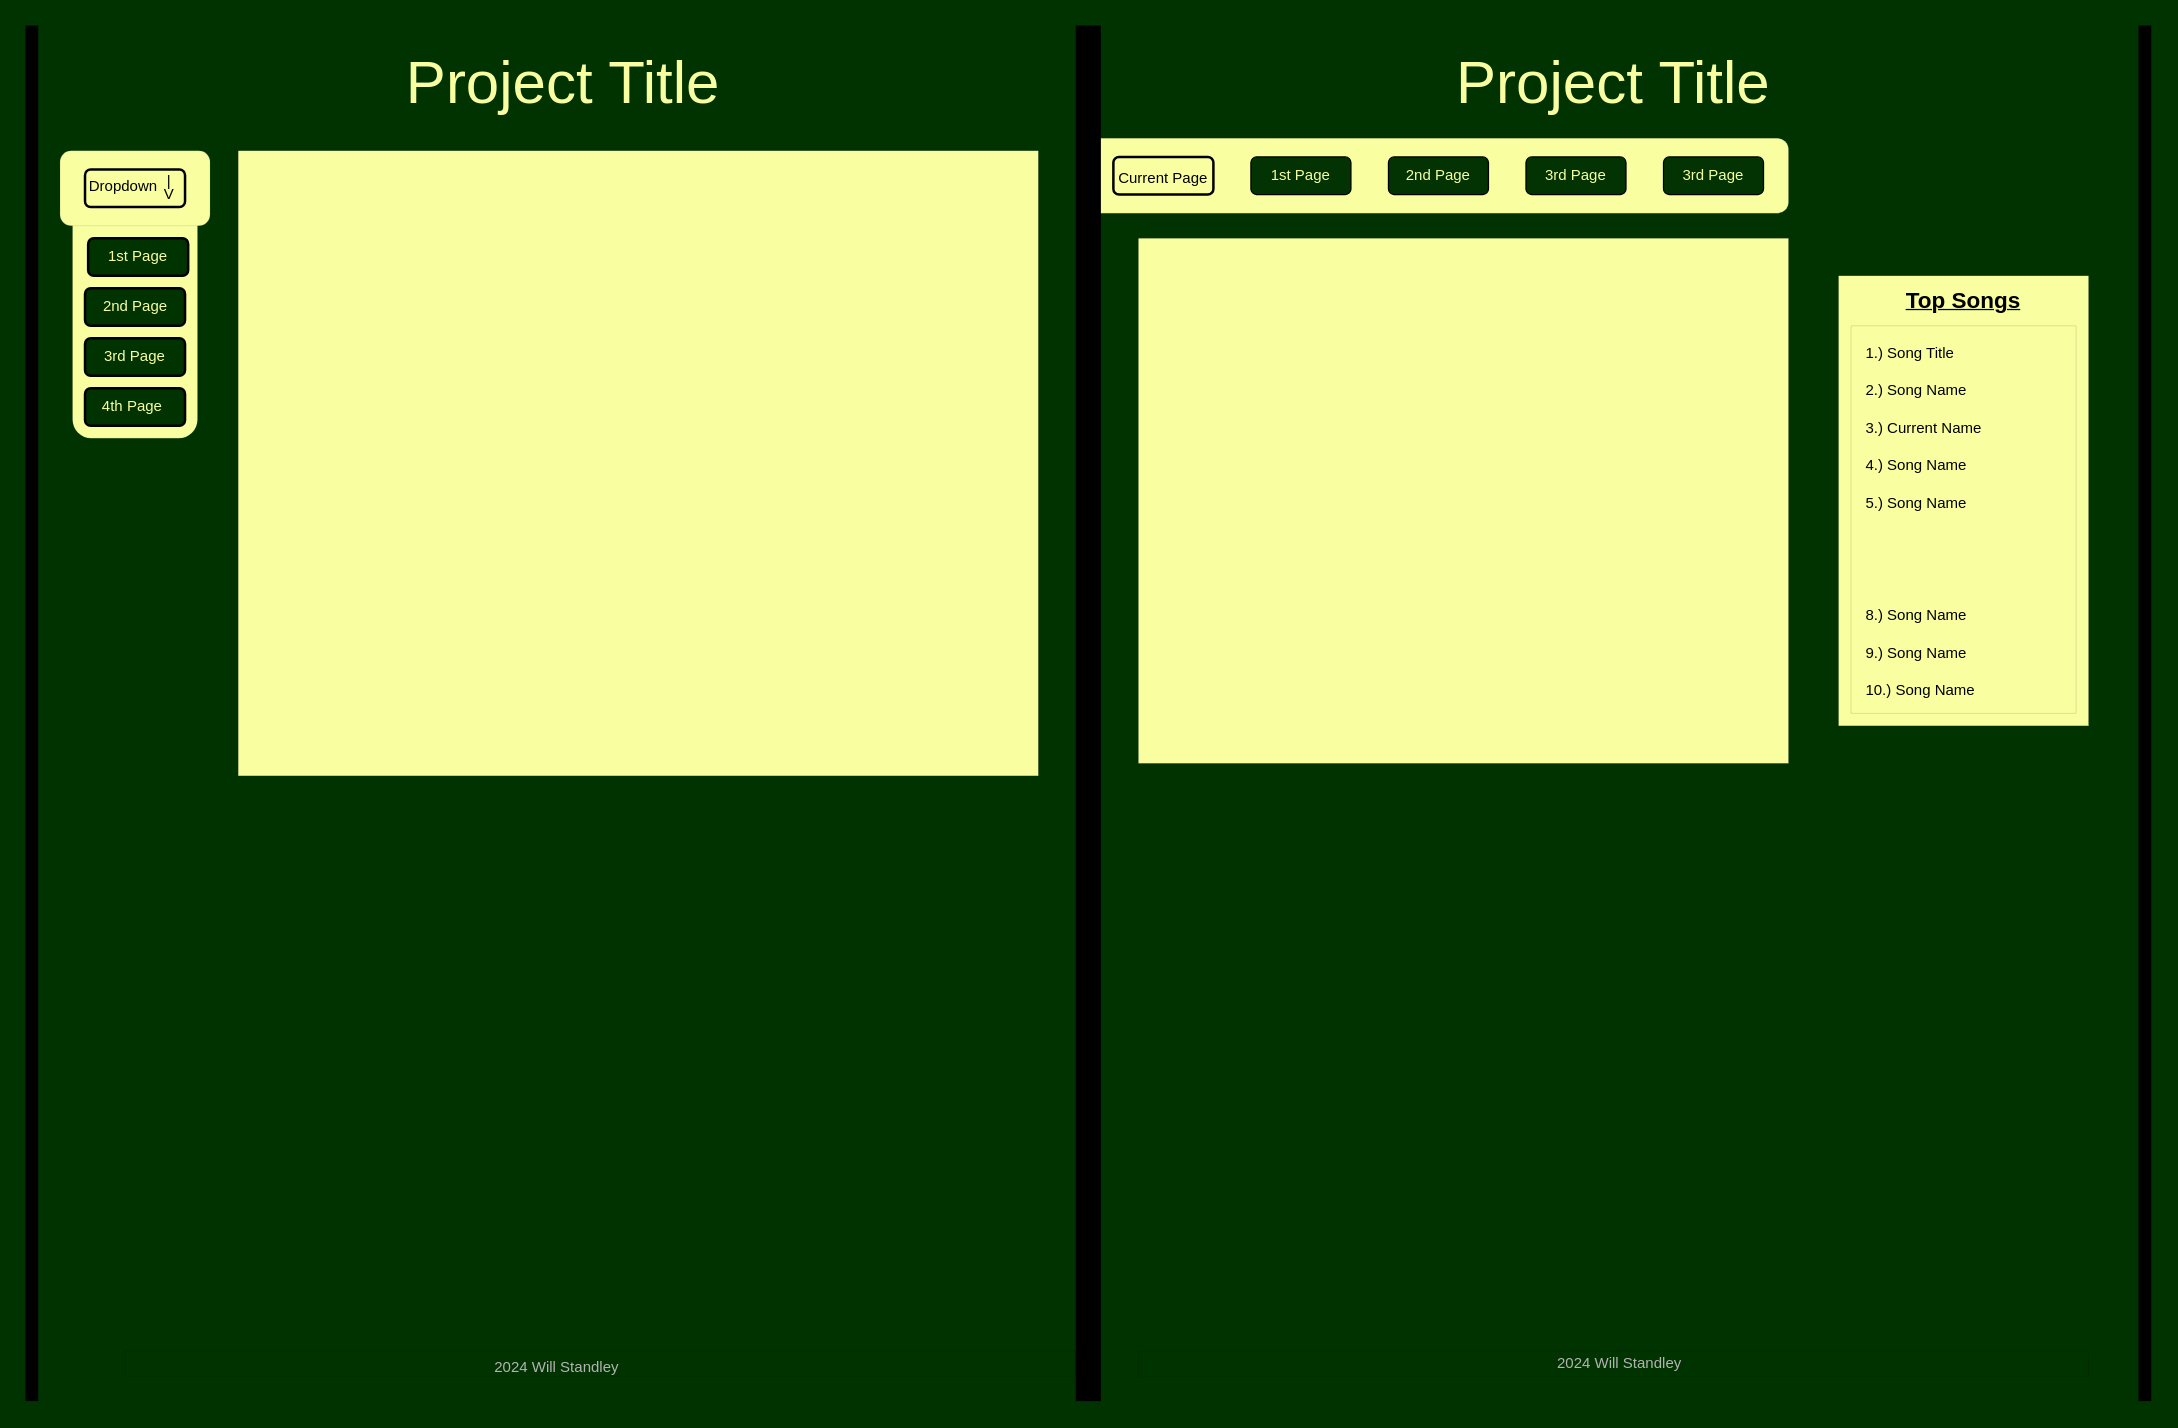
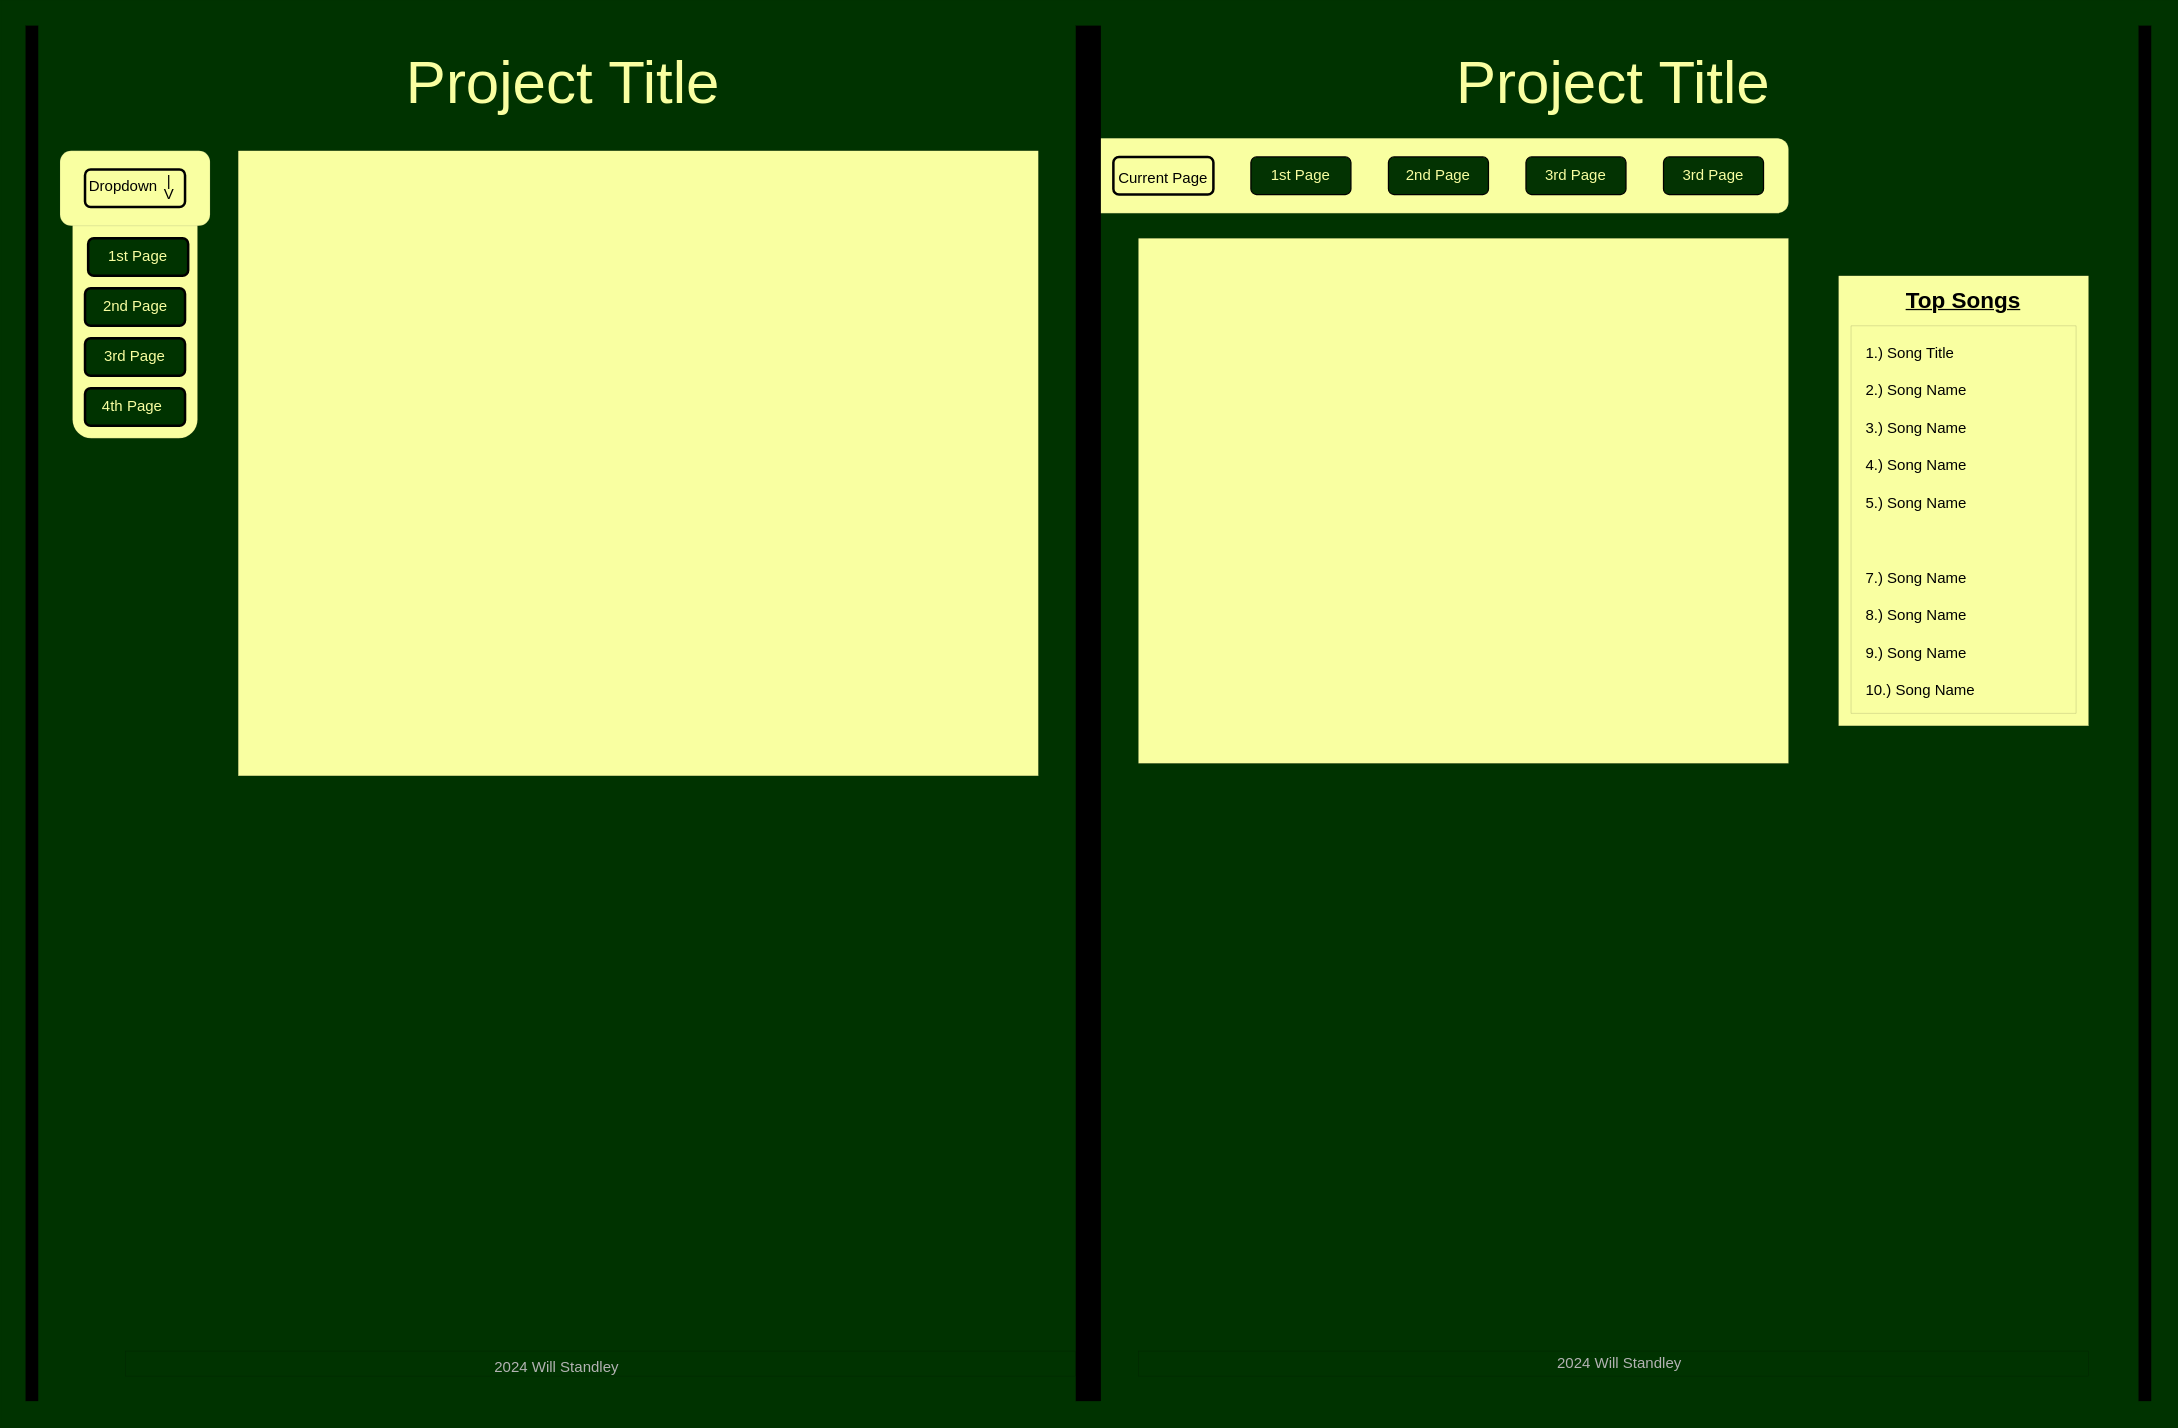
(1942, 426) -> (1927, 426)
none -> (1963, 576)
